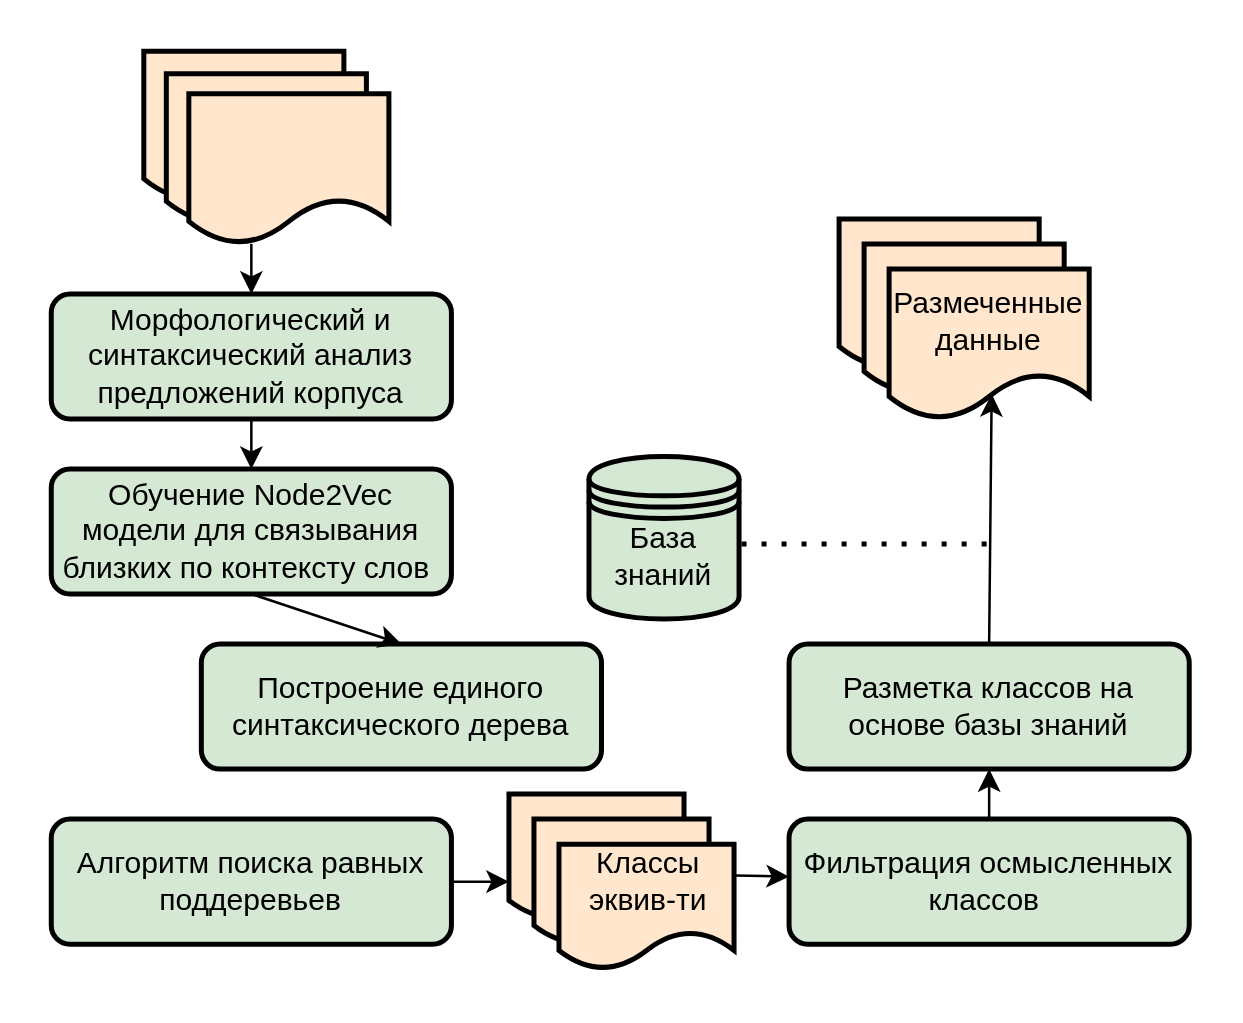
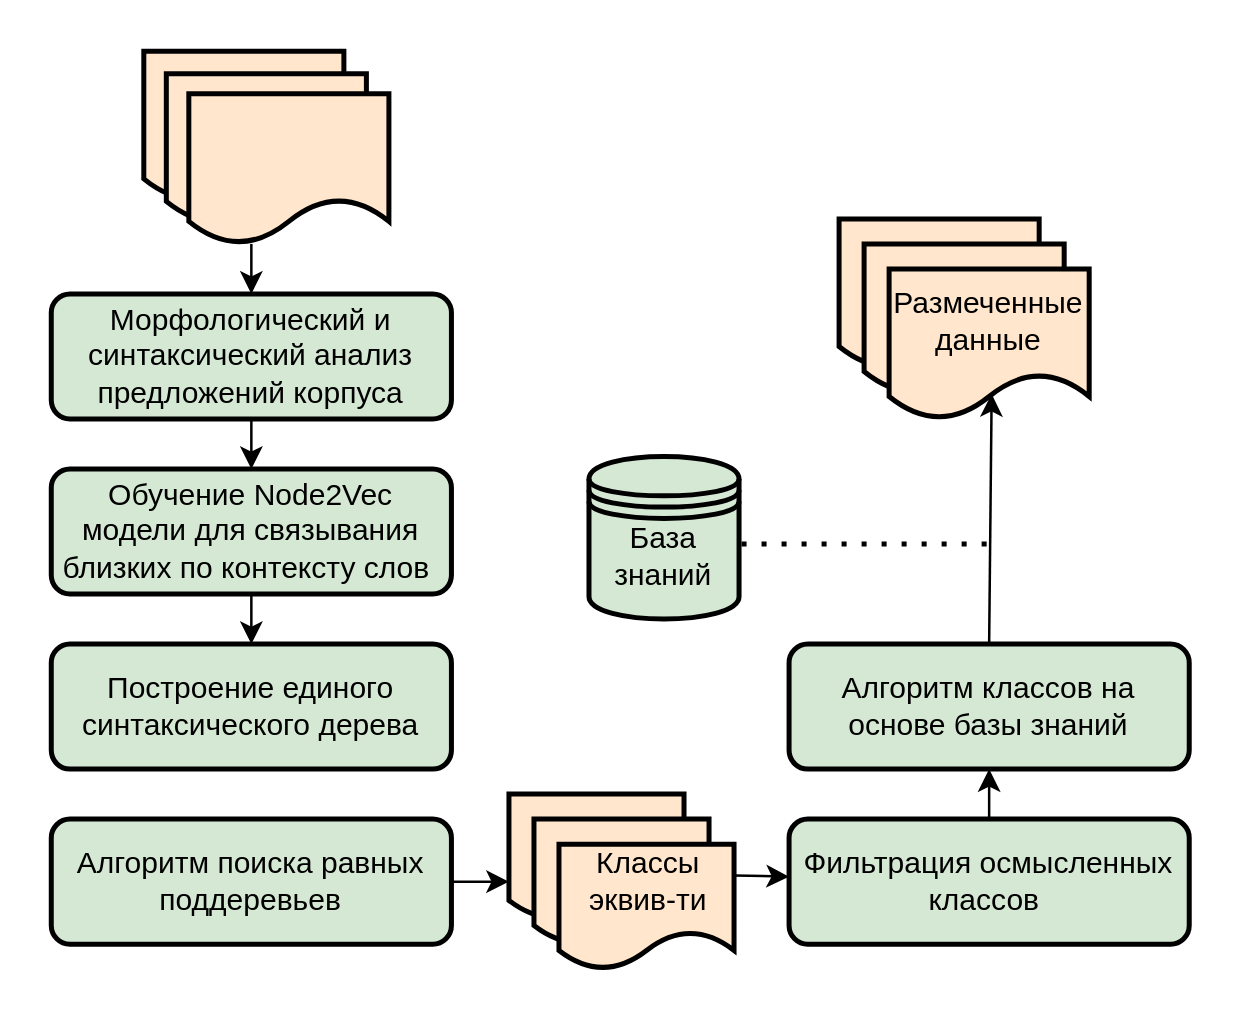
(401, 706) -> (251, 706)
(989, 706) -> (989, 706)
